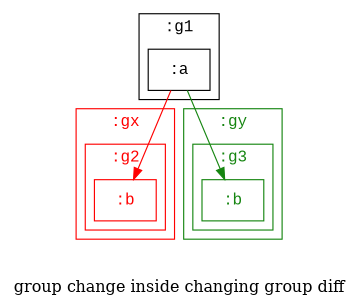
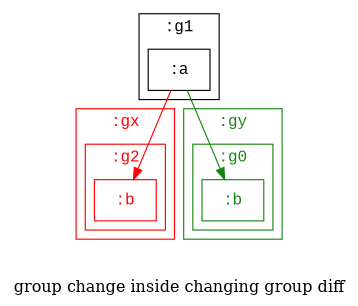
(233, 157) -> (233, 157)
